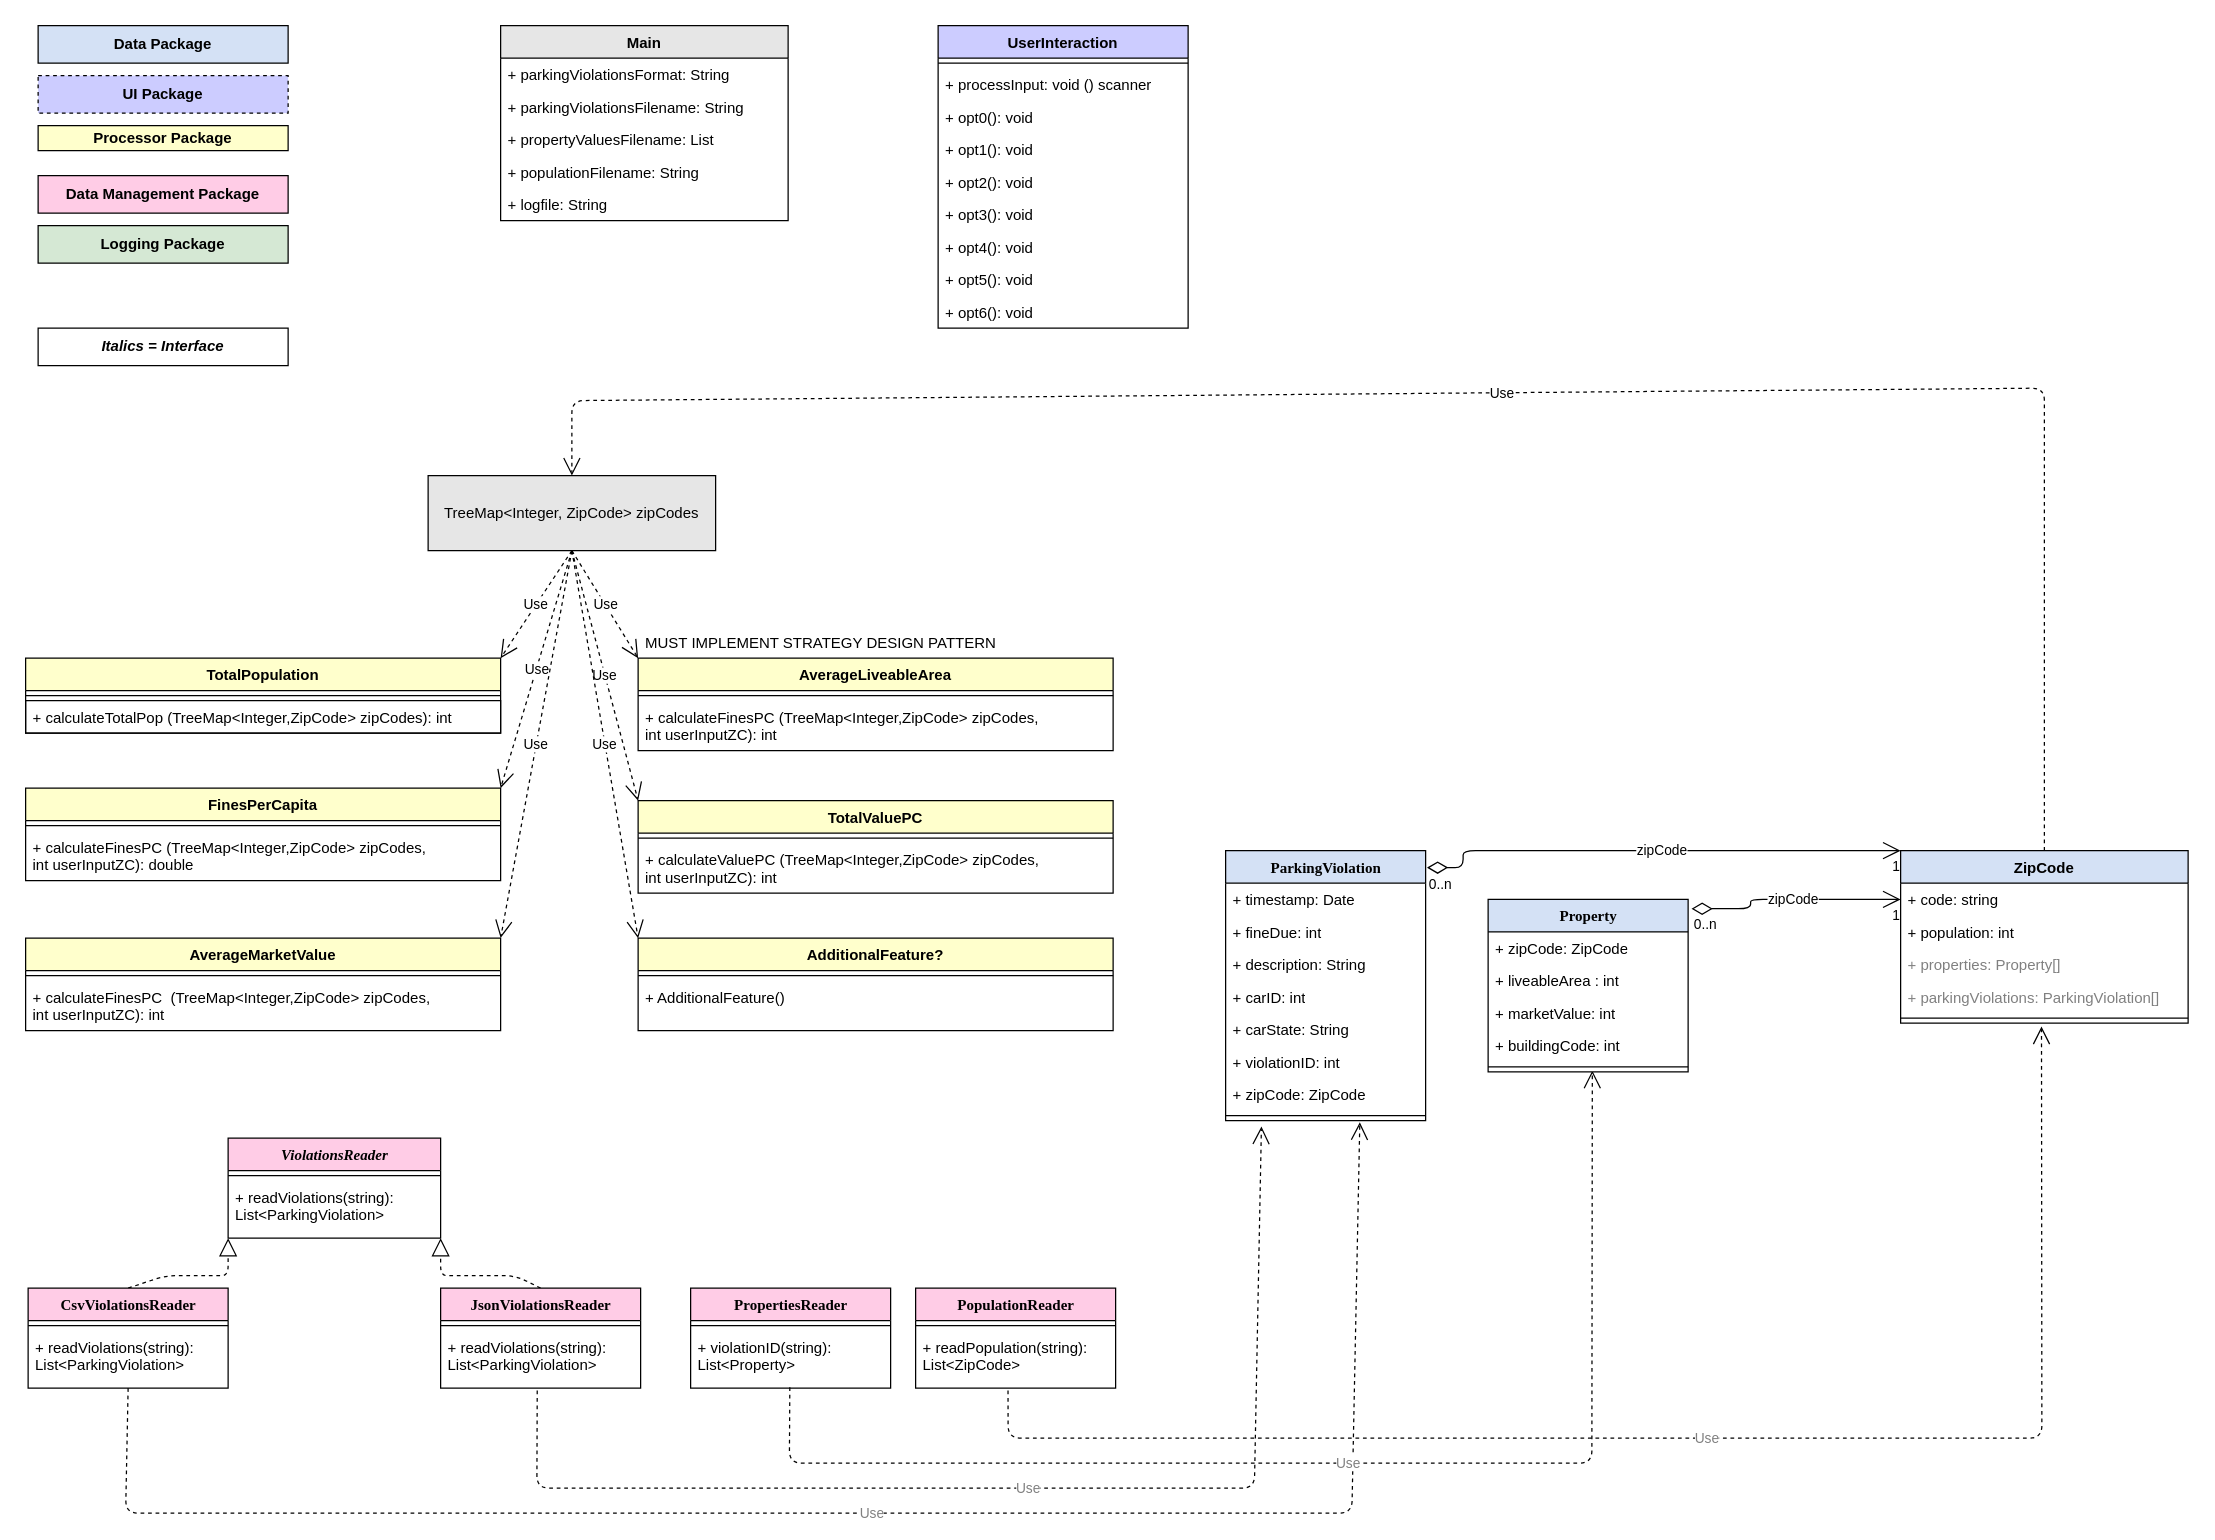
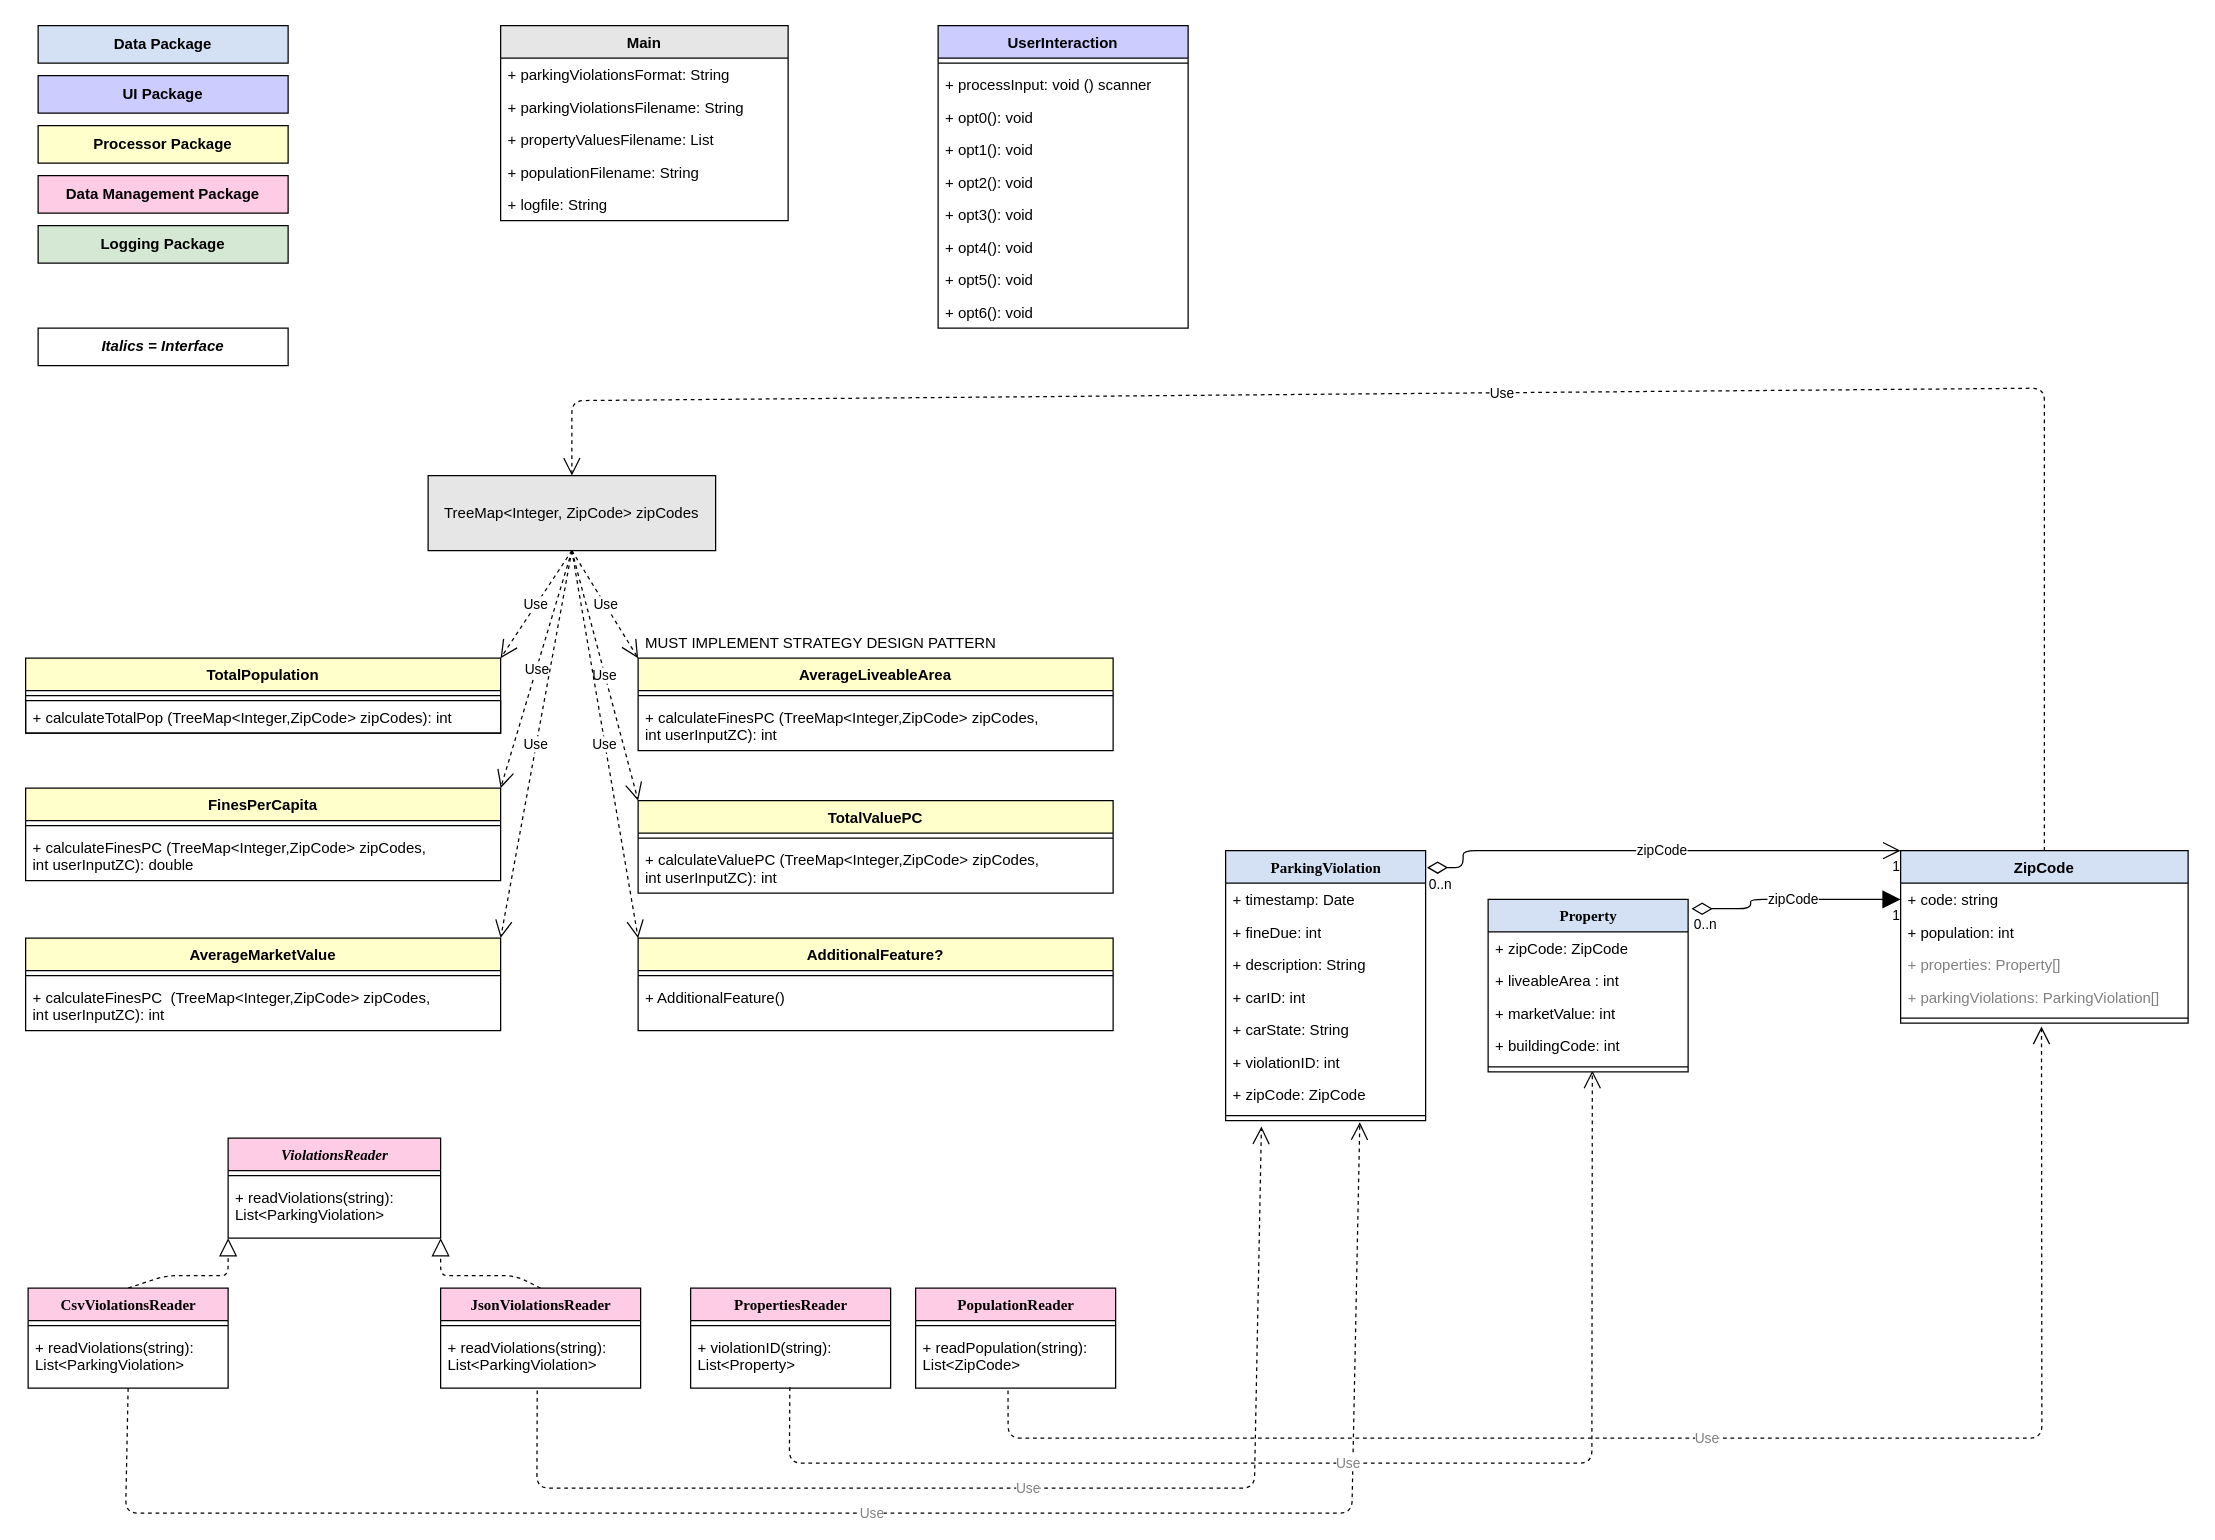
(163, 94) -> (163, 94)
(163, 138) -> (163, 144)
(1888, 899) -> (1881, 899)
